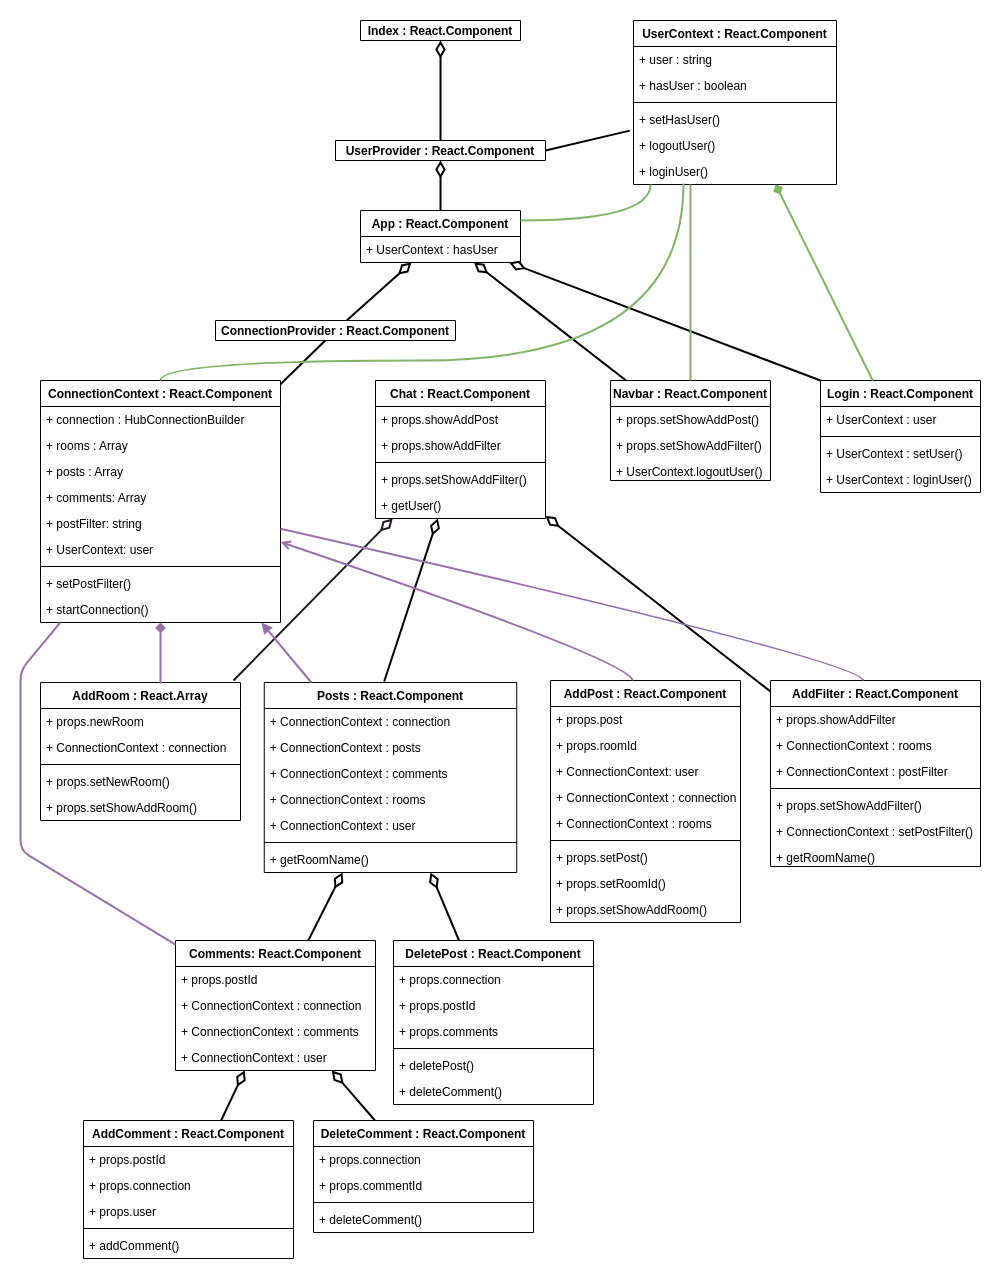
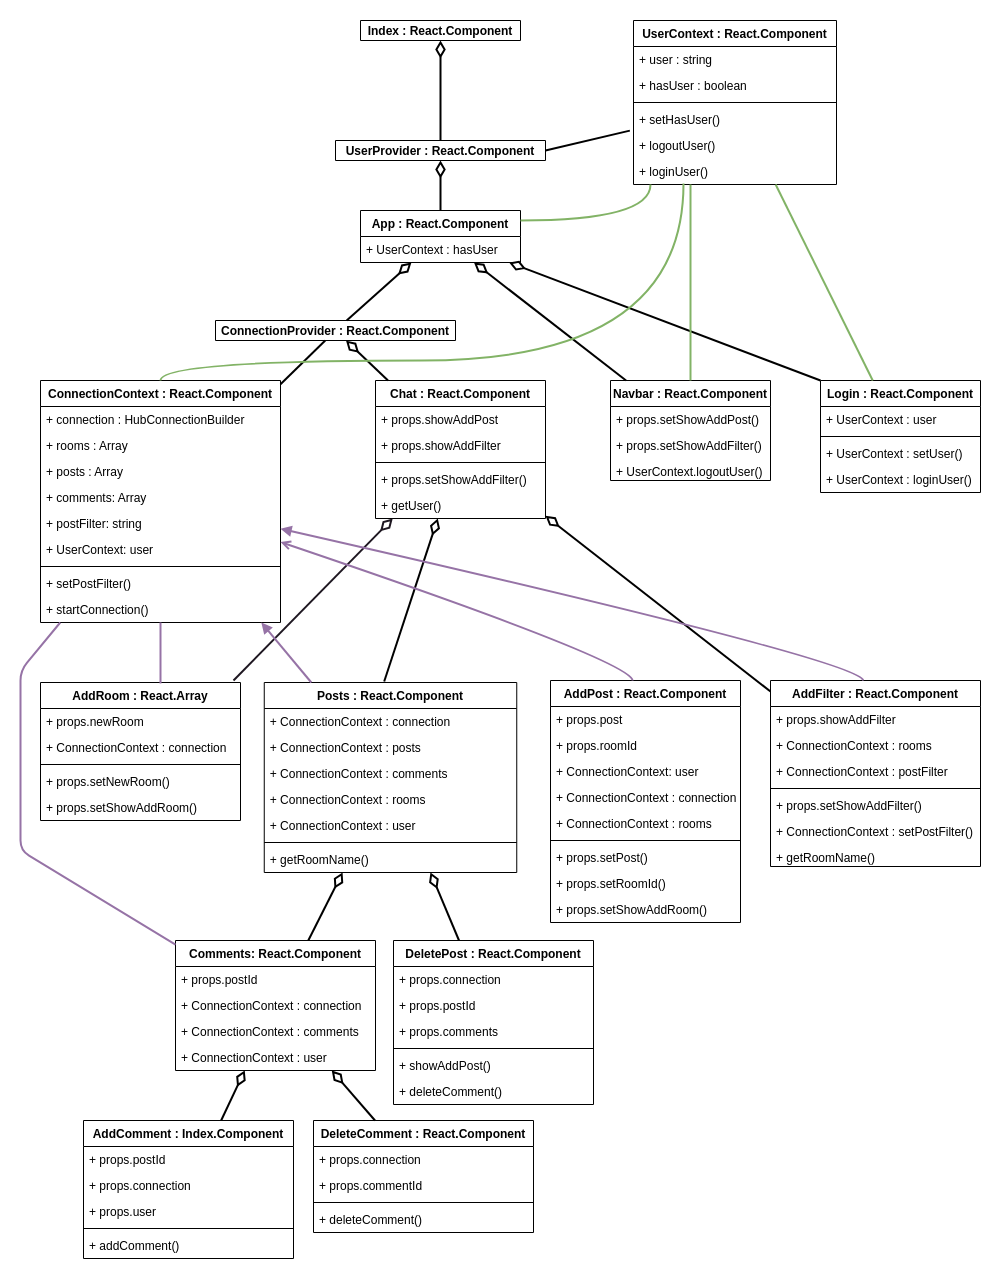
(780, 194) -> (778, 190)
none -> (373, 366)
(287, 530) -> (291, 531)
(161, 632) -> (161, 628)
(443, 1066) -> (448, 1066)
(188, 1134) -> (188, 1134)
